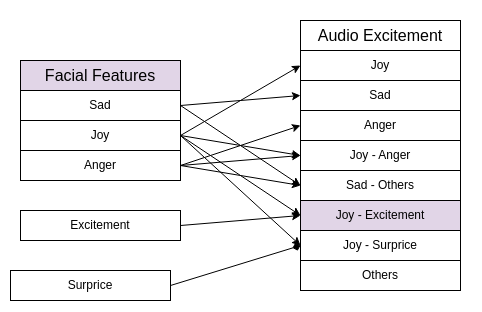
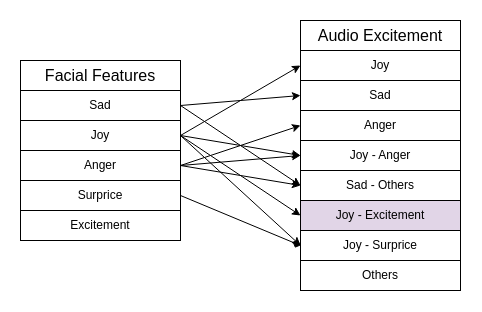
(101, 76) -> (101, 76)
(237, 221) -> none
(91, 286) -> (101, 196)
